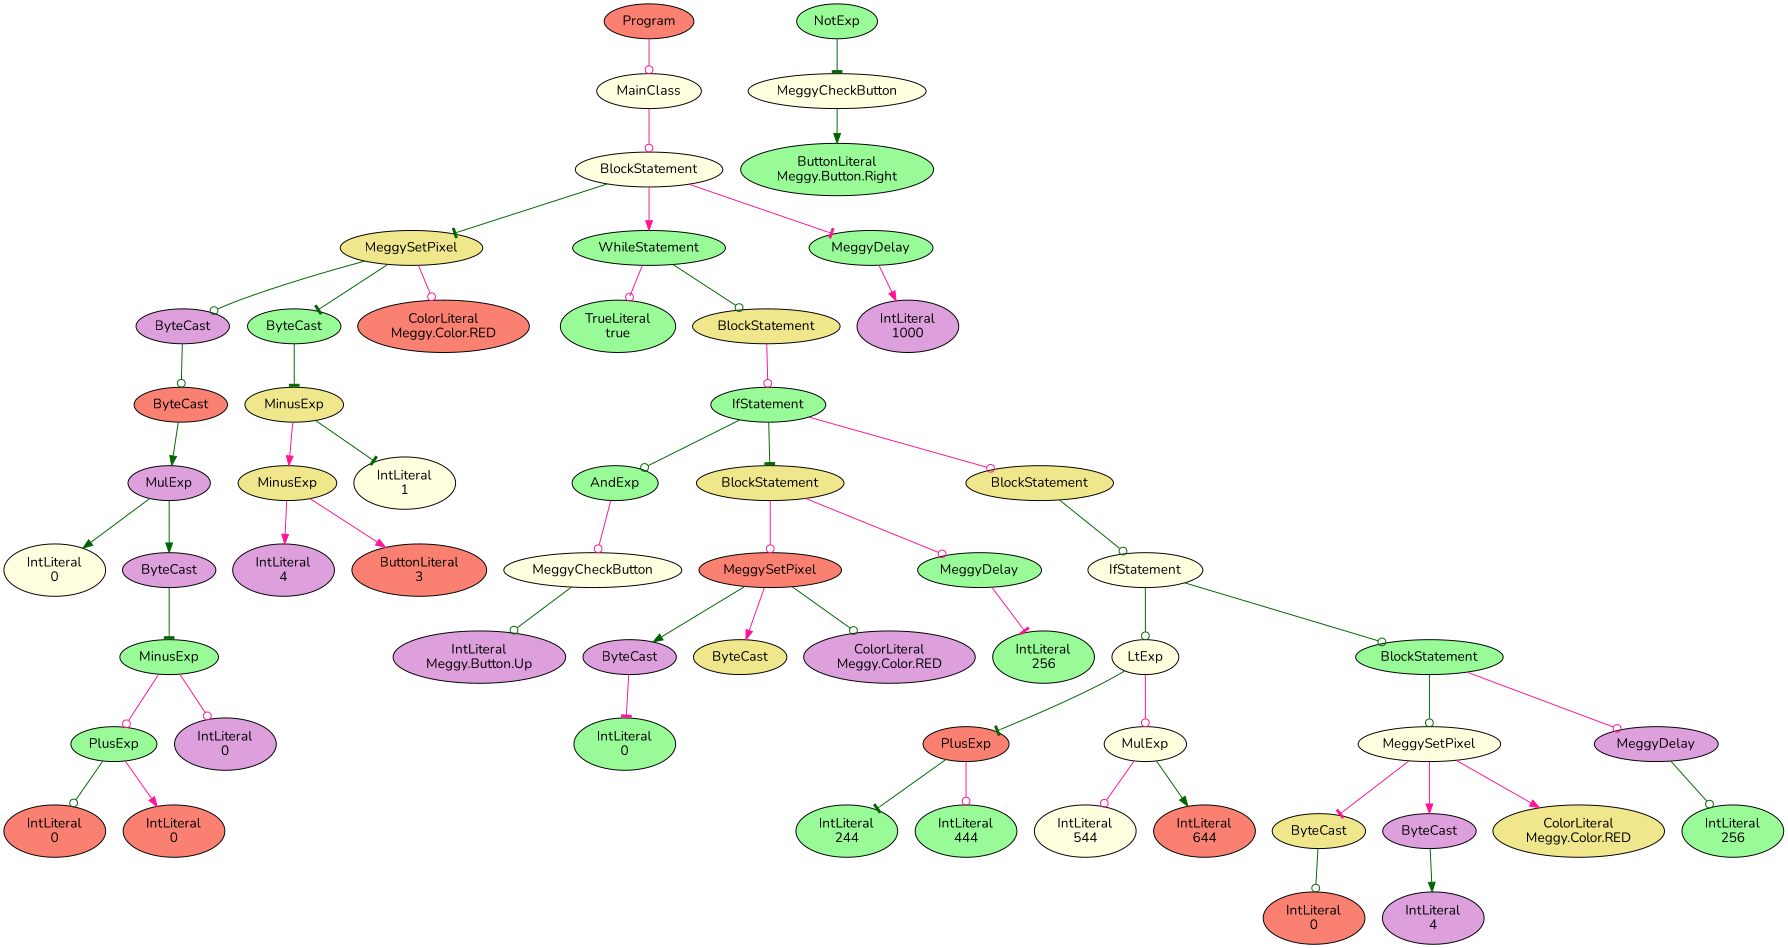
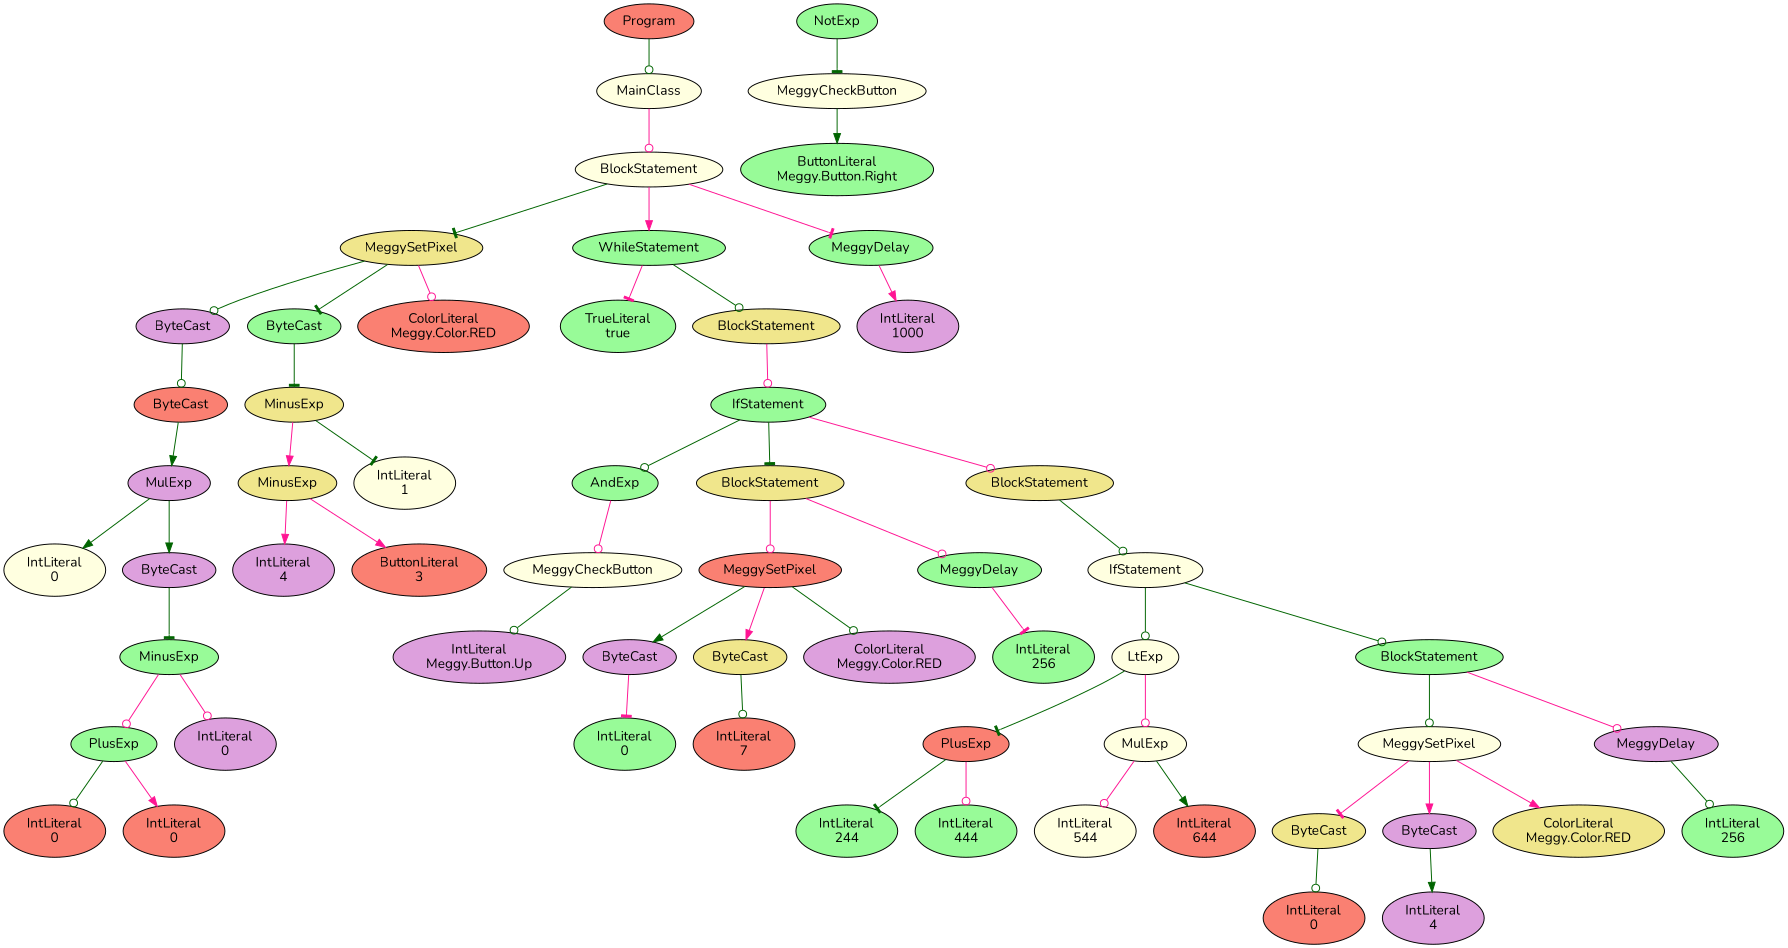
(649, 52) -> (649, 52)
(636, 281) -> (636, 281)
none -> (744, 744)
